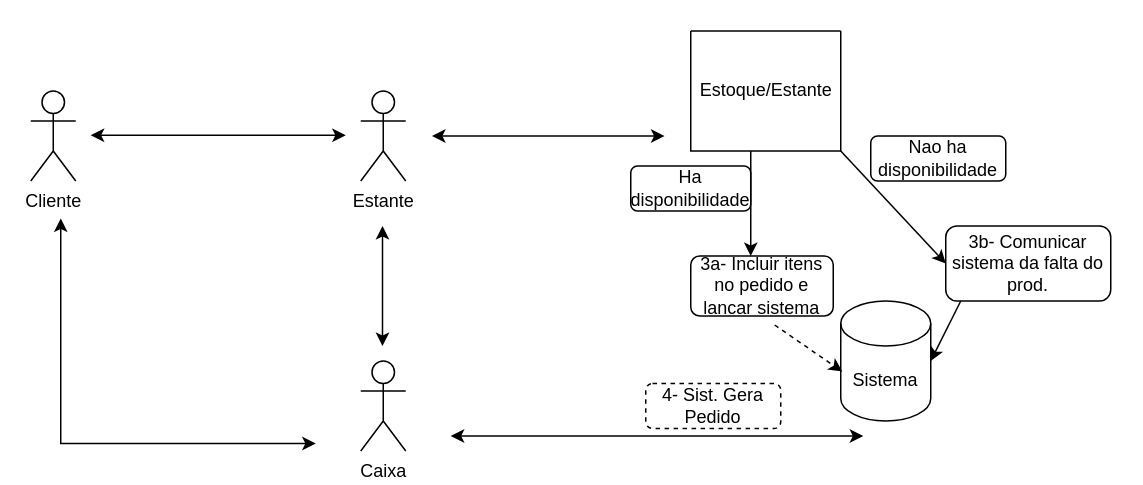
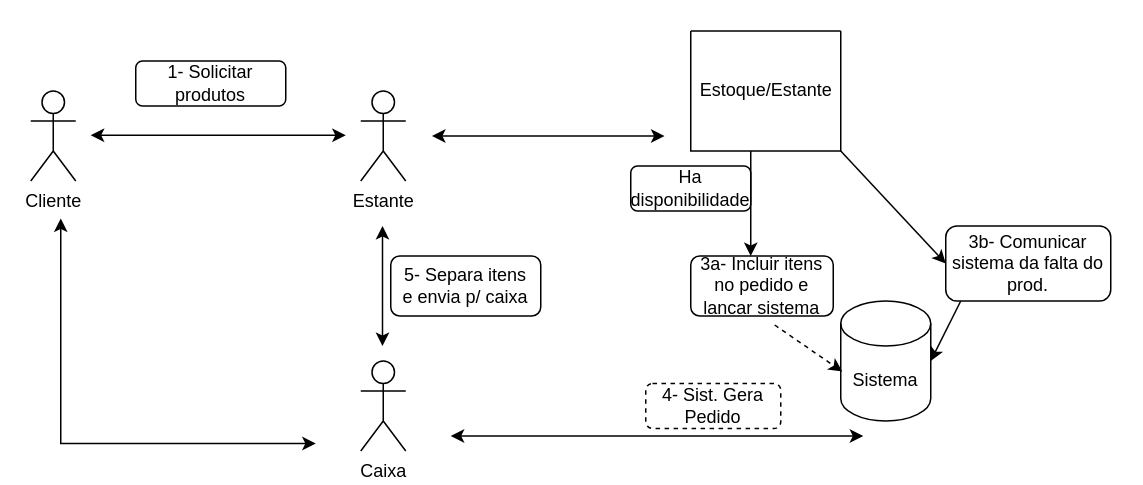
none -> (211, 83)
(938, 158) -> none
none -> (466, 286)
